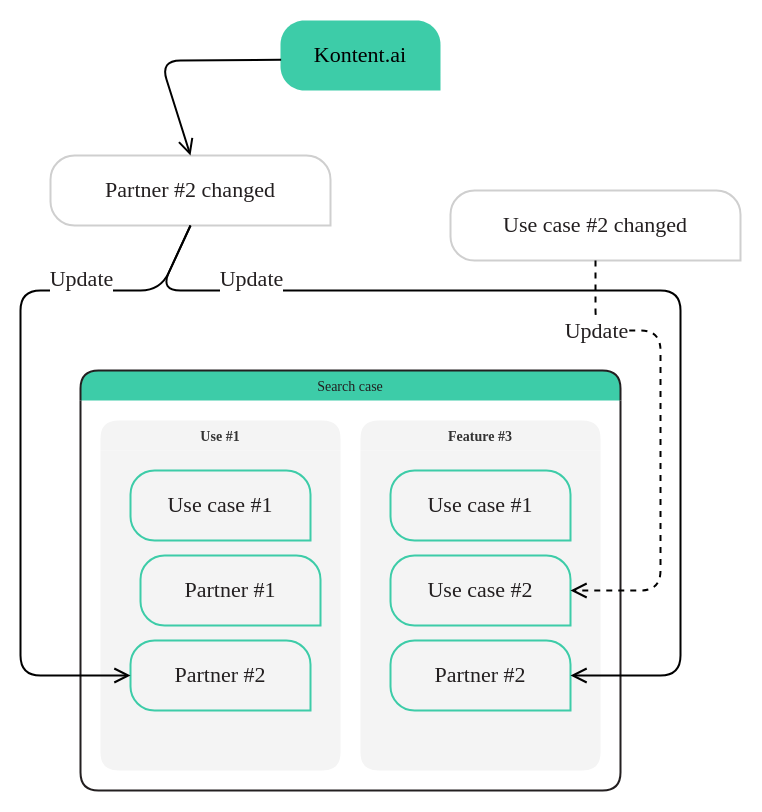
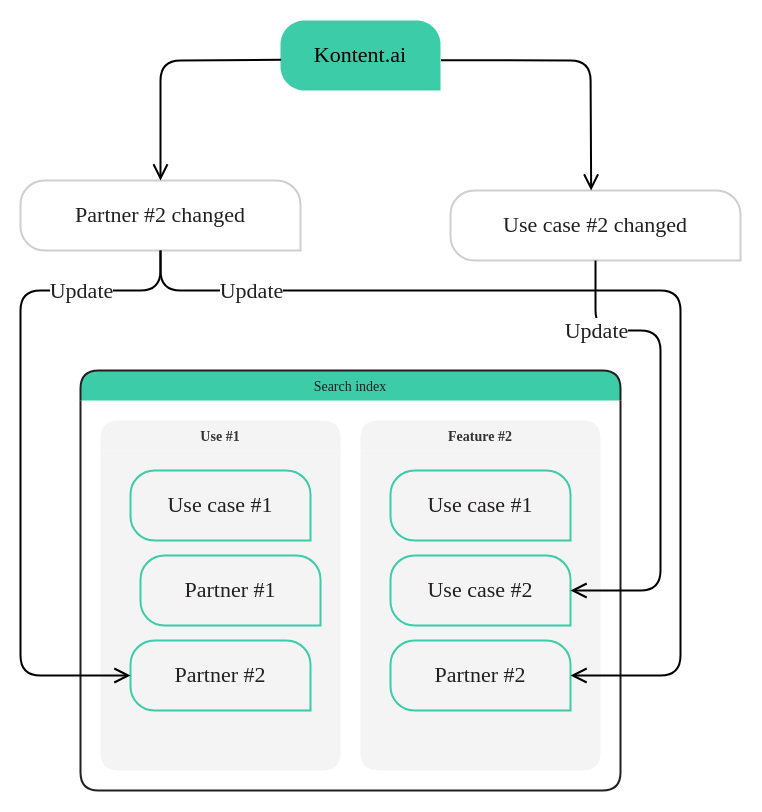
none -> (572, 61)
(191, 191) -> (161, 216)
(350, 386) -> (350, 386)
(480, 436) -> (480, 436)
(661, 486) -> (661, 486)
